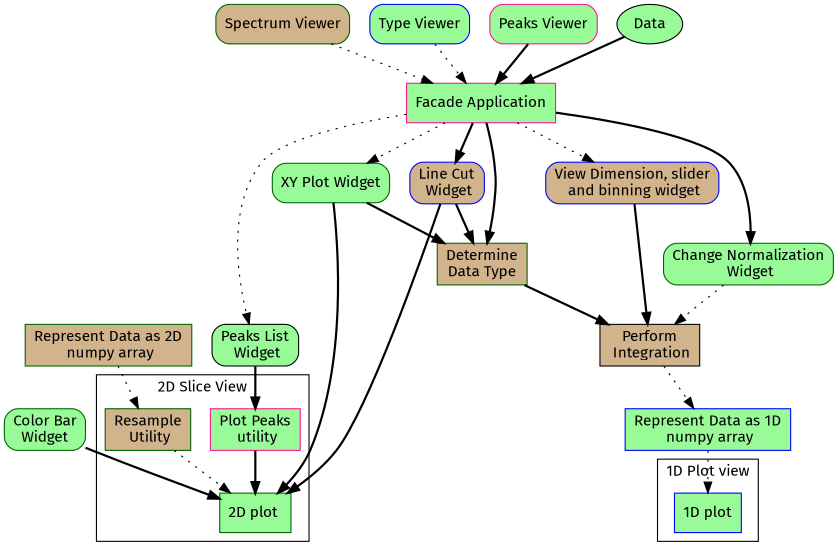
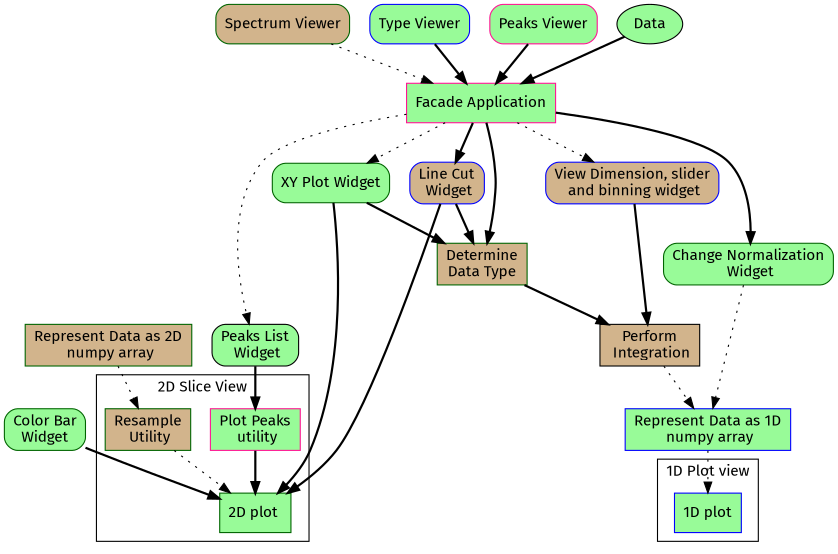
(447, 59) -> (447, 59)
(704, 301) -> (730, 341)
